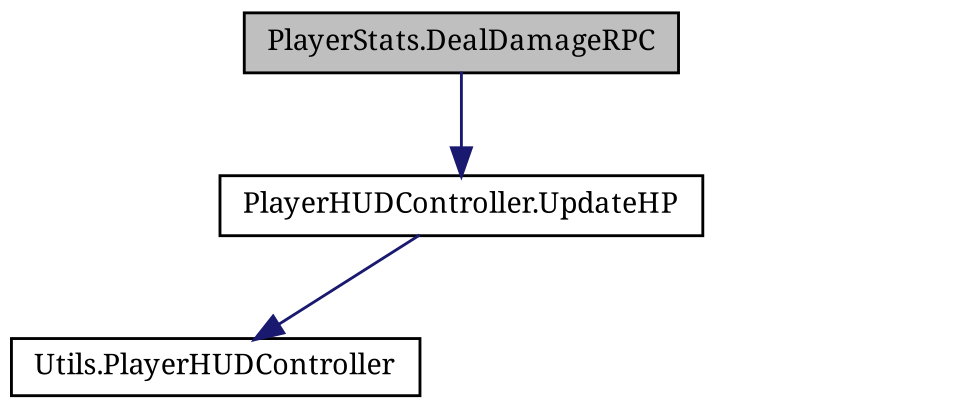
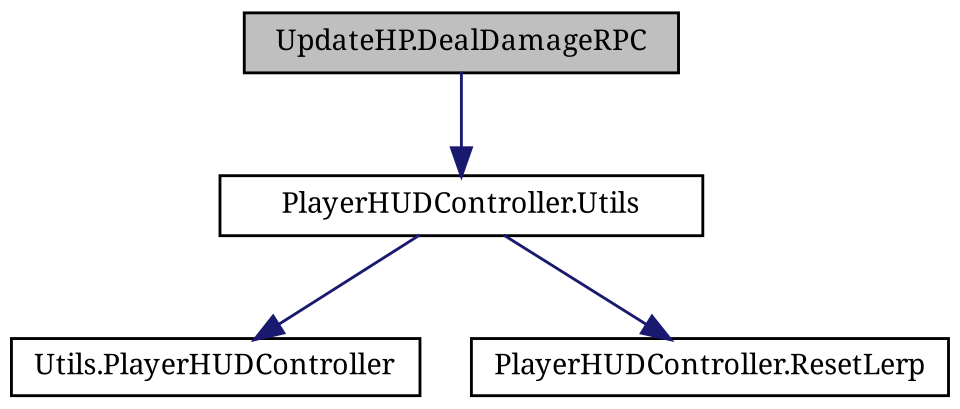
(461, 43) -> (461, 43)
(461, 206) -> (461, 206)
none -> (710, 367)
